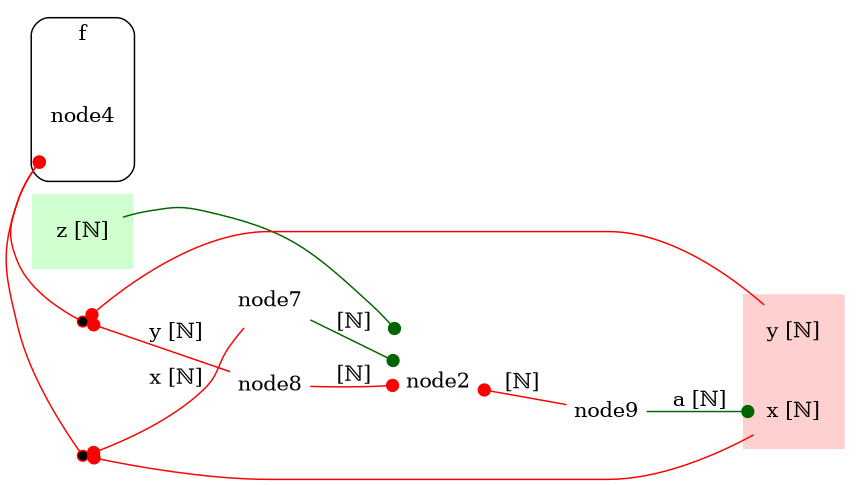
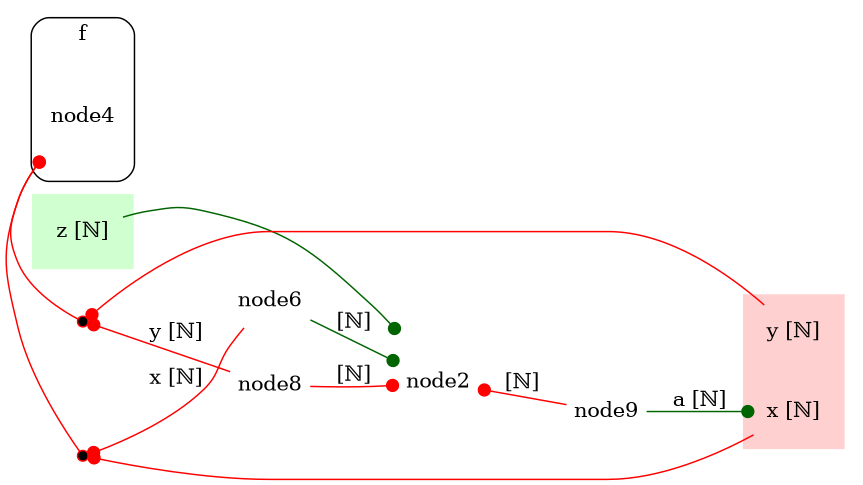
(270, 301) -> (270, 301)
